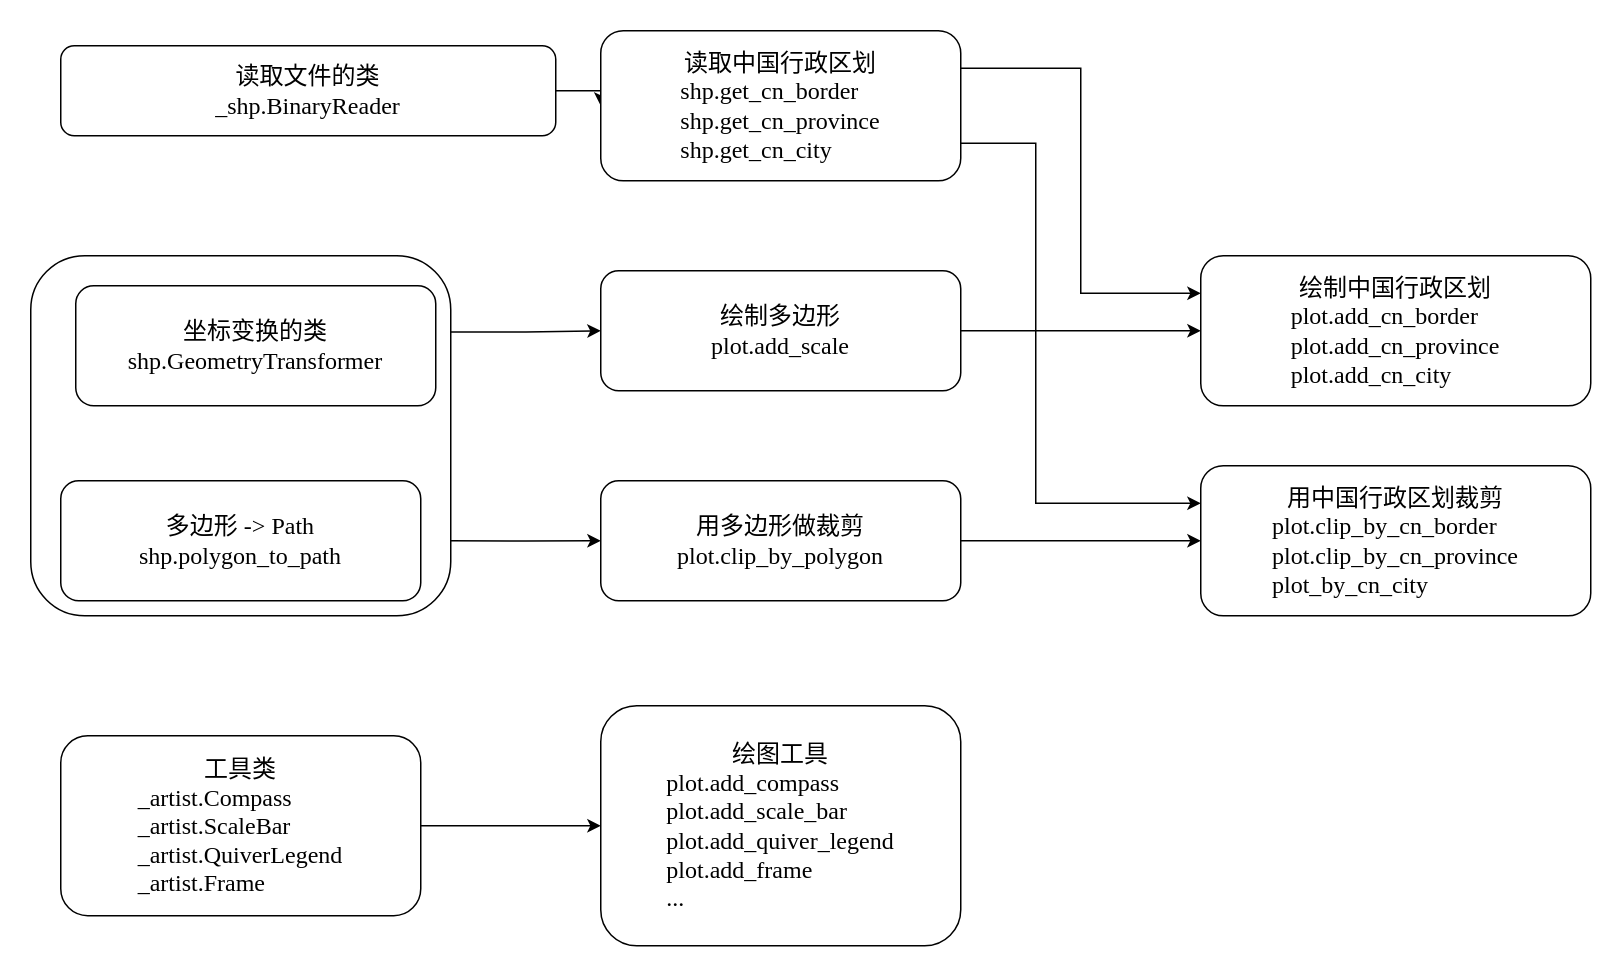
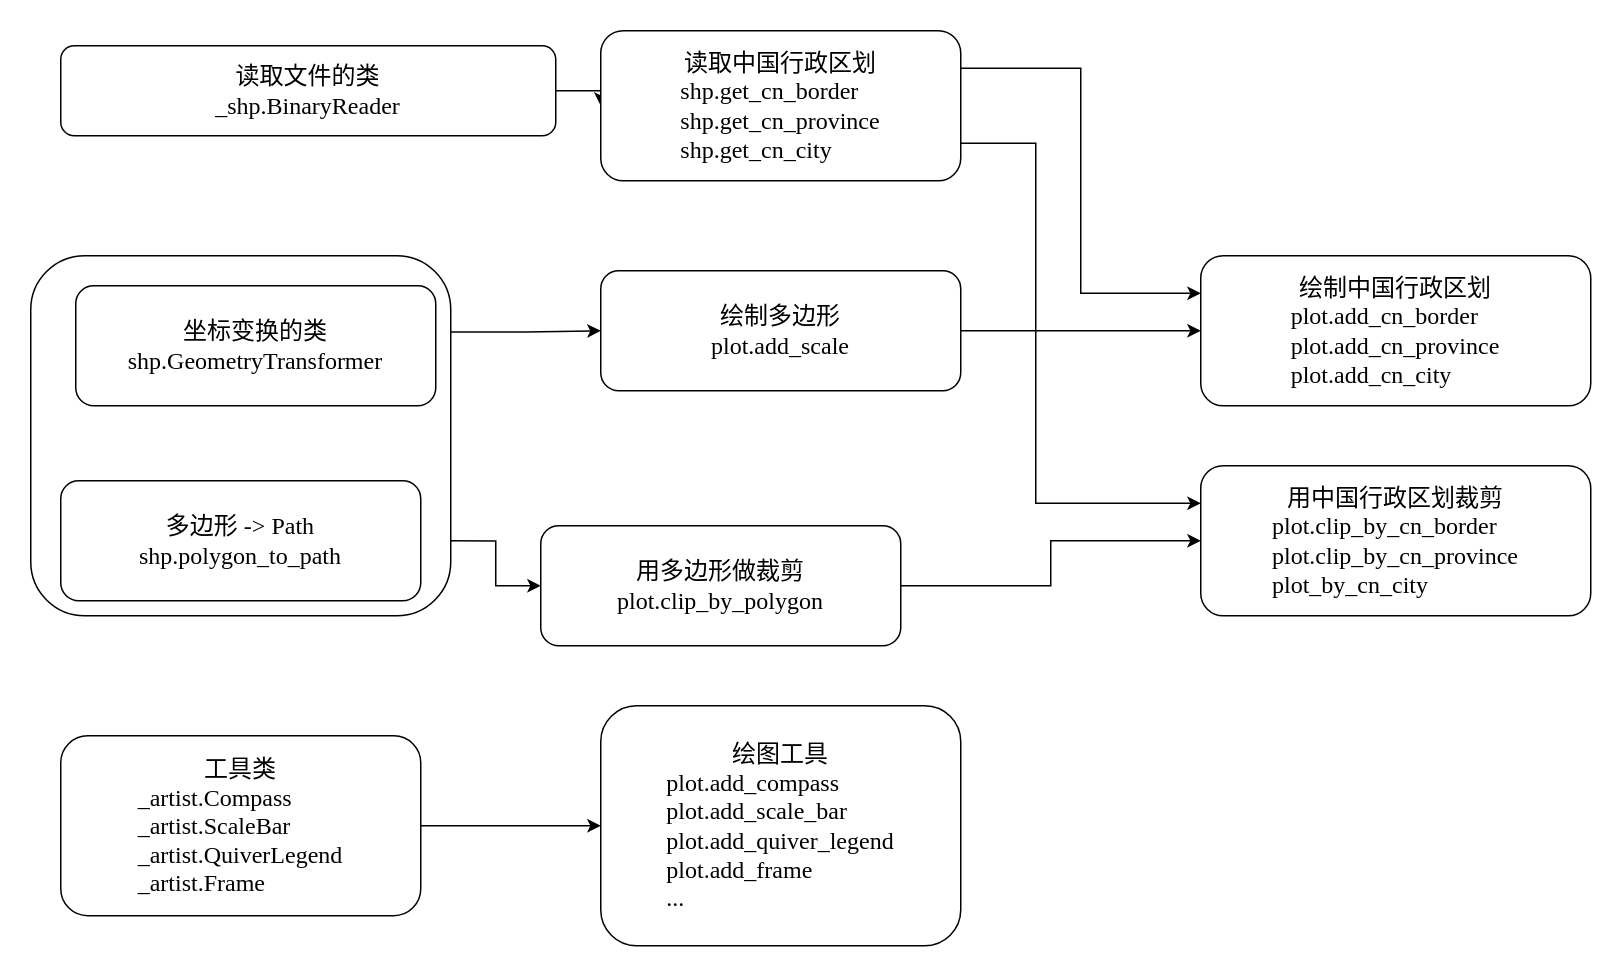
(781, 541) -> (721, 586)
